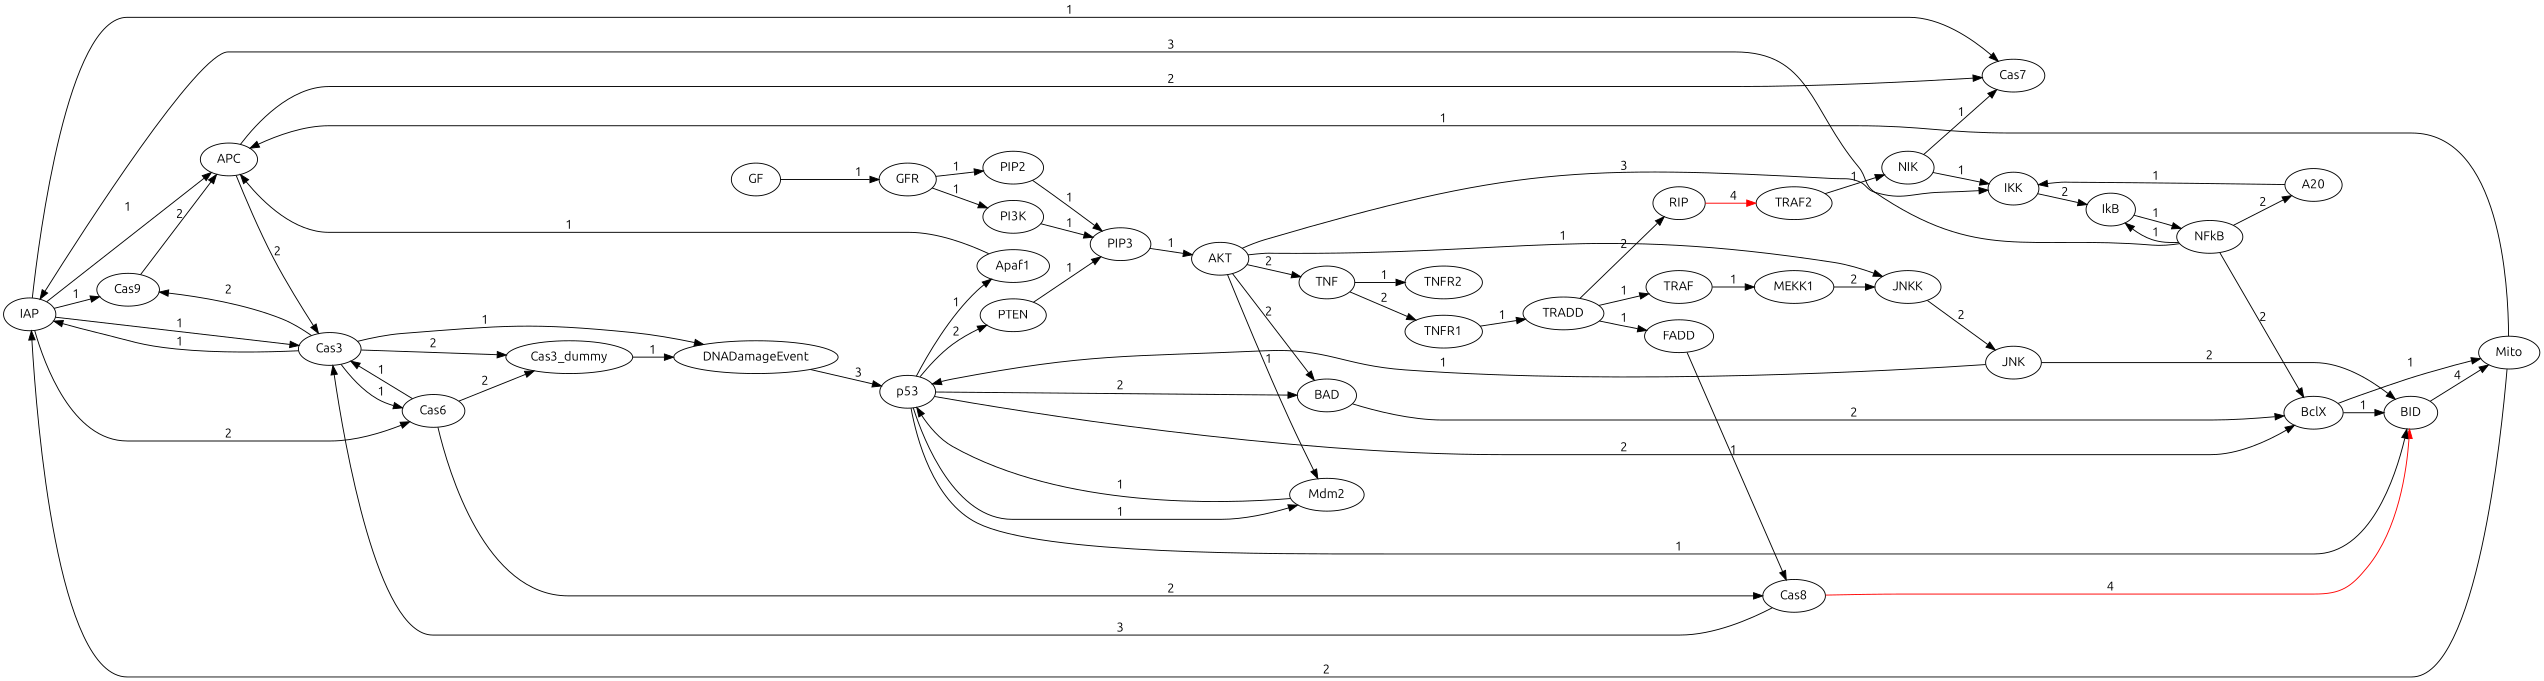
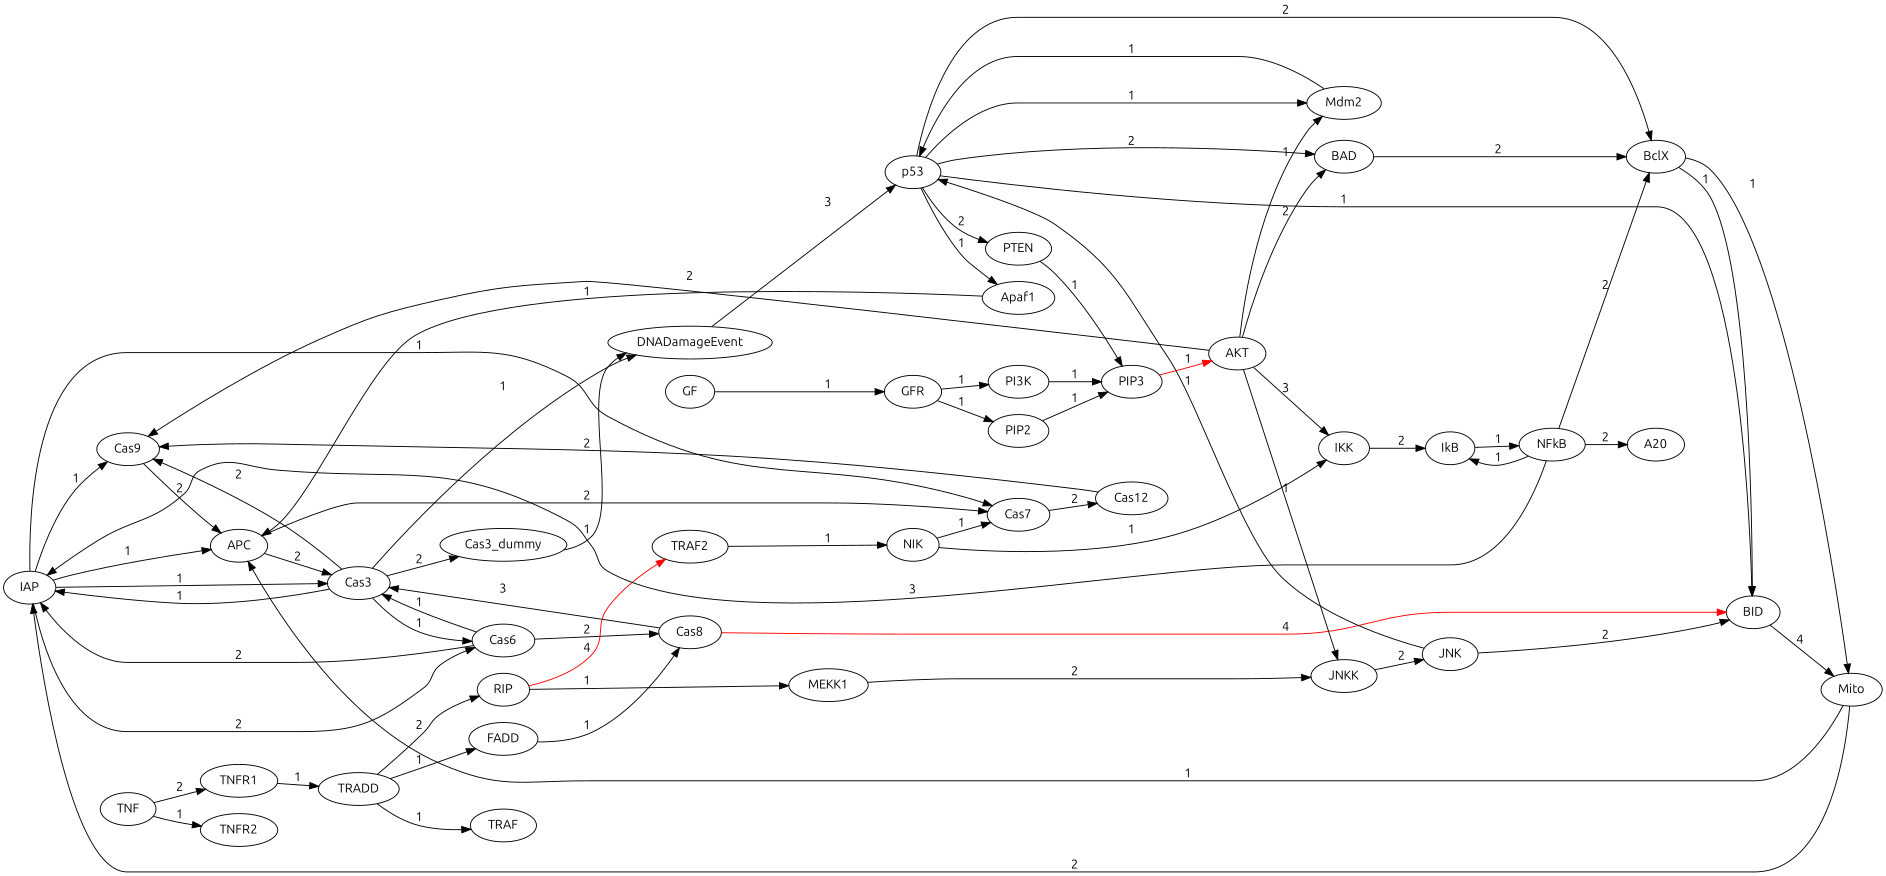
(2166, 183) -> none
(1167, 251) -> (1182, 369)
(1269, 270) -> (641, 286)
(1729, 287) -> (661, 688)
(492, 388) -> (251, 662)
none -> (1132, 498)
